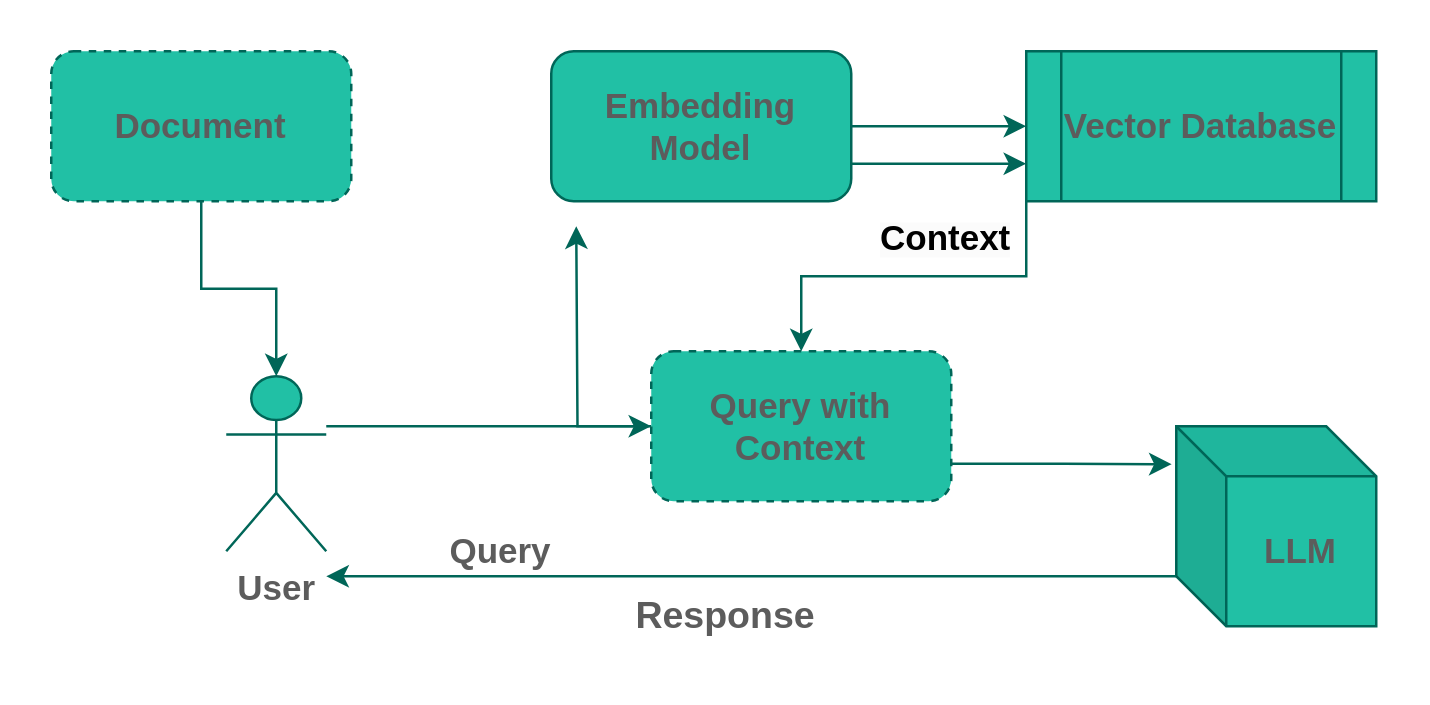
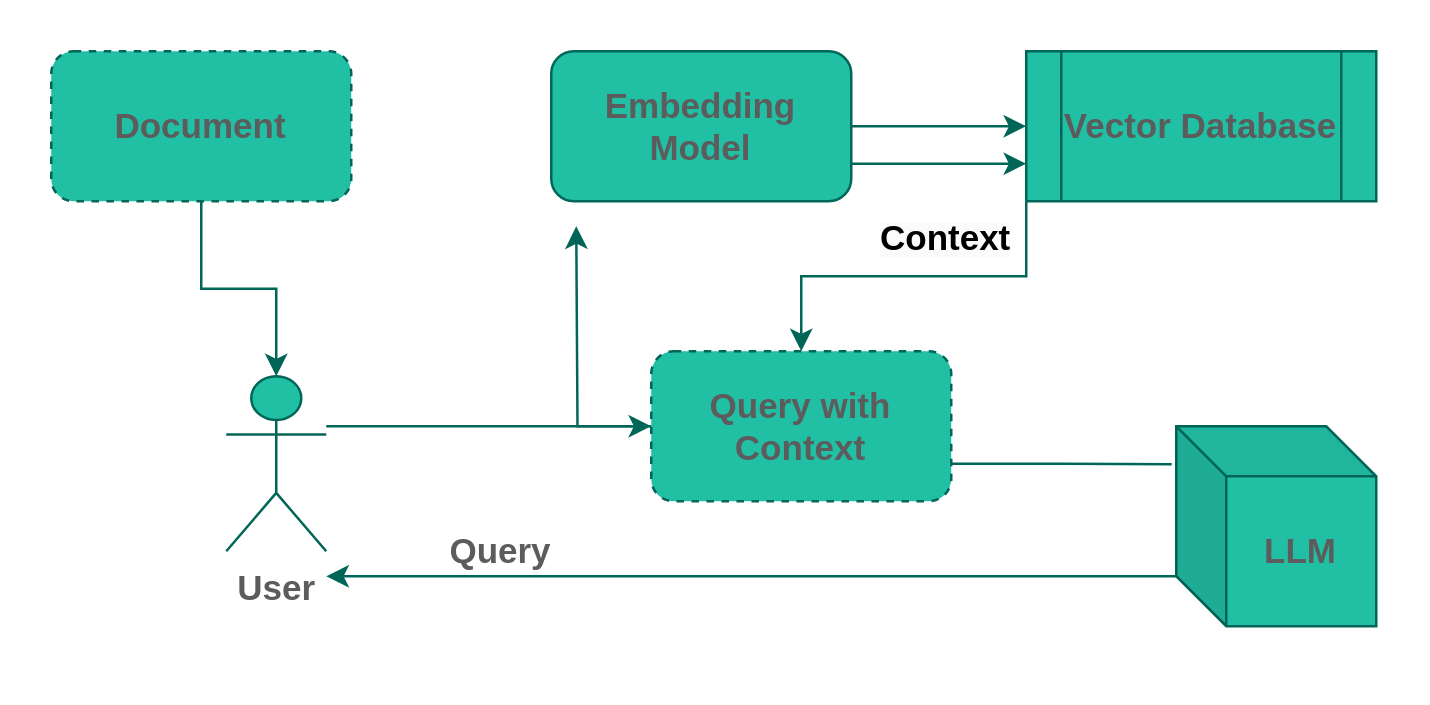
(1153, 464) -> (1162, 464)
(726, 614) -> none
